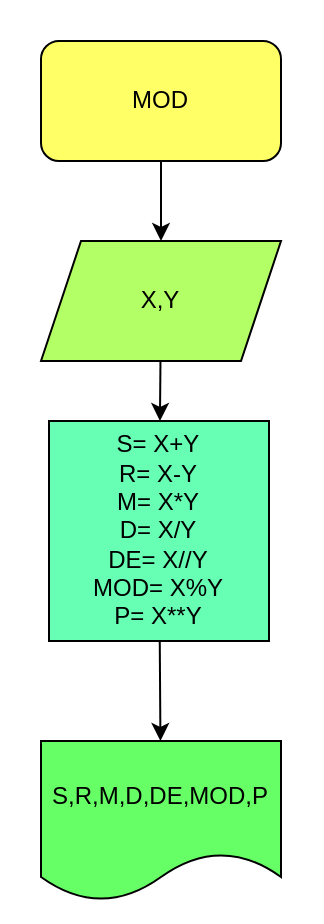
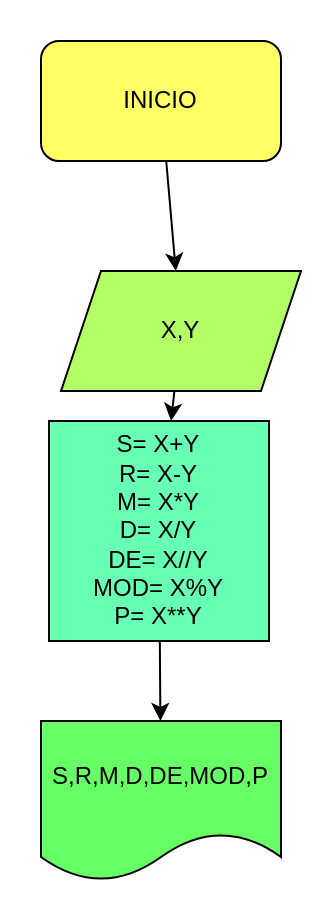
(161, 101) -> (161, 101)
(161, 301) -> (181, 331)
(161, 821) -> (161, 801)
